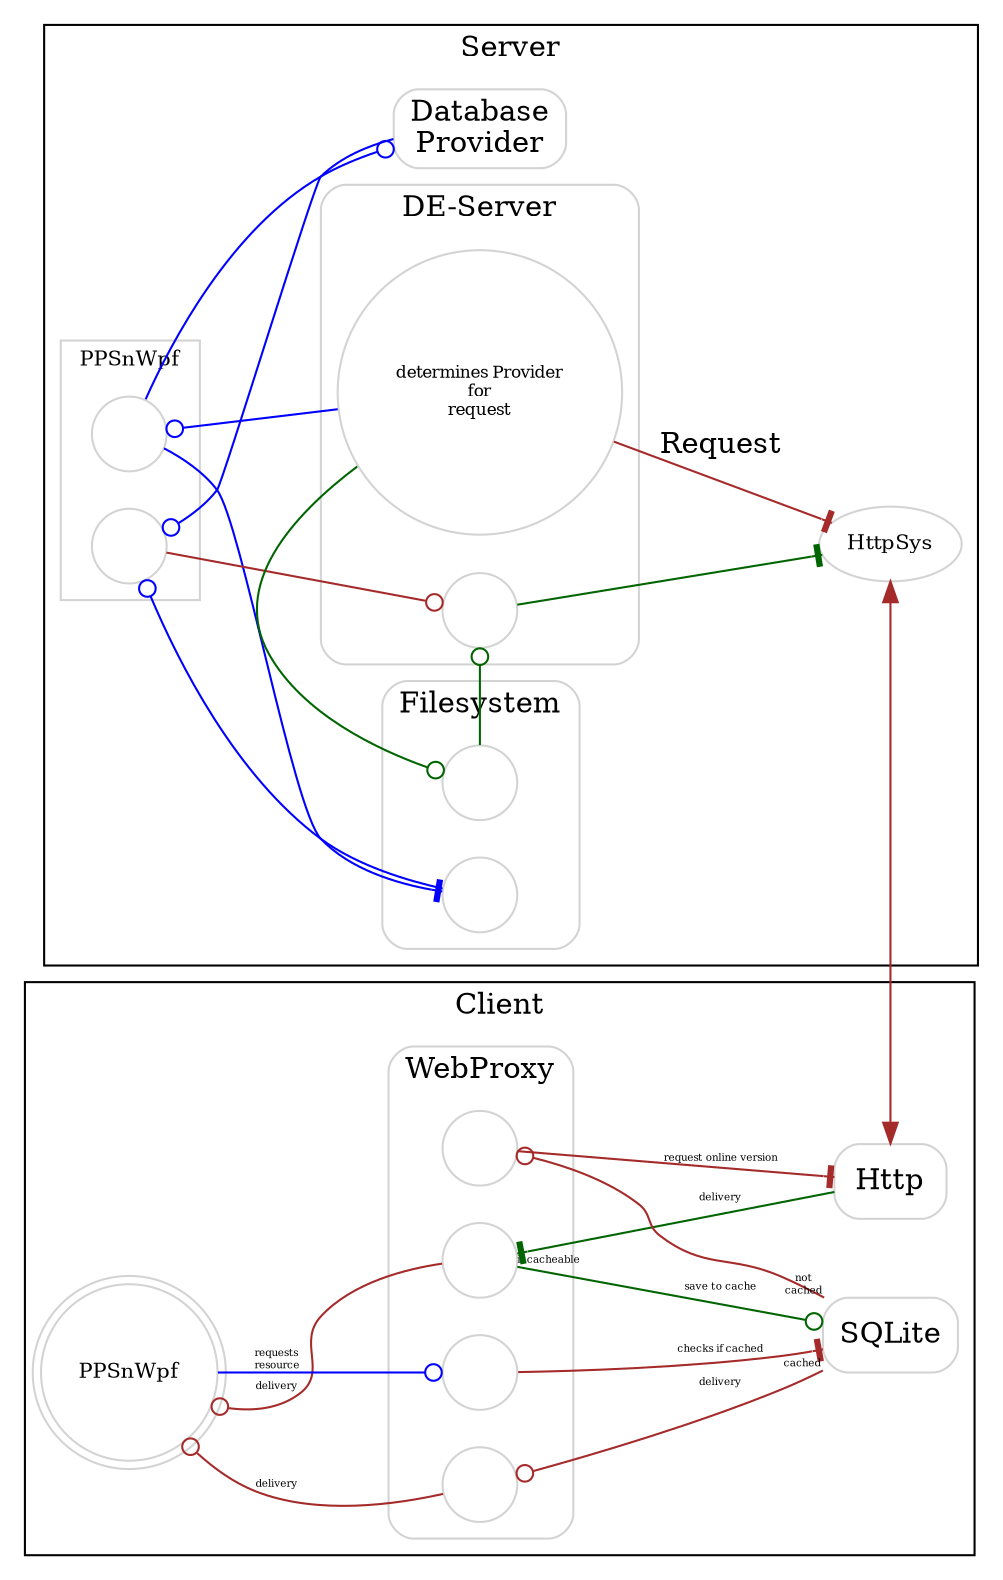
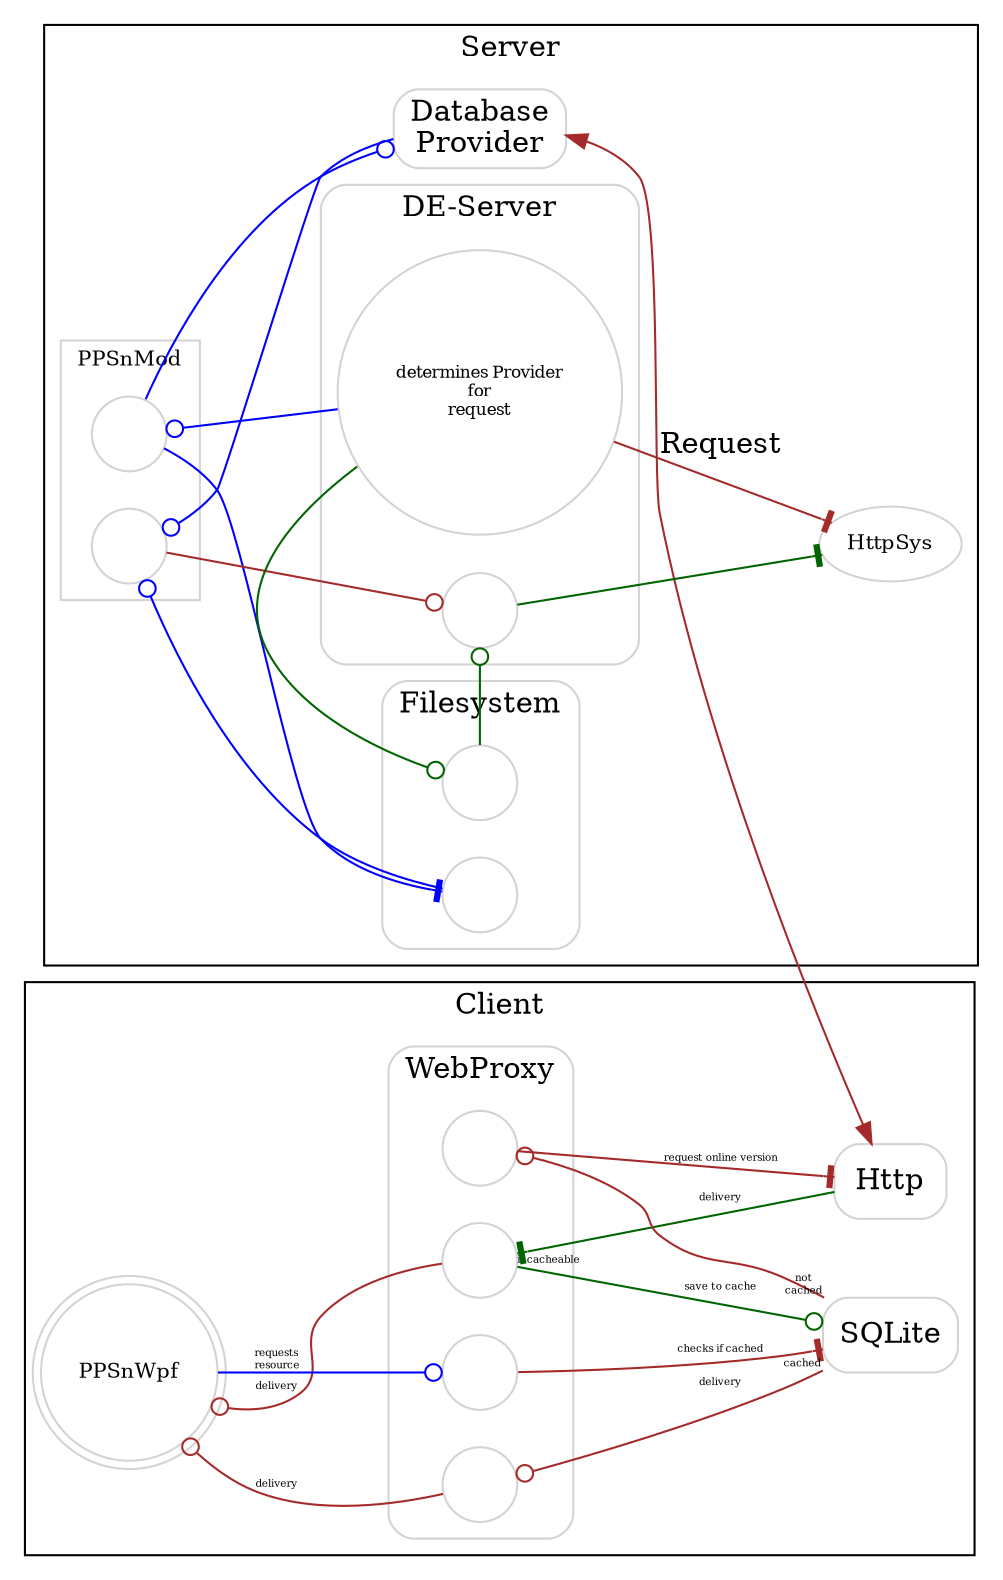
(130, 360) -> (130, 360)
(890, 863) -> (688, 631)
